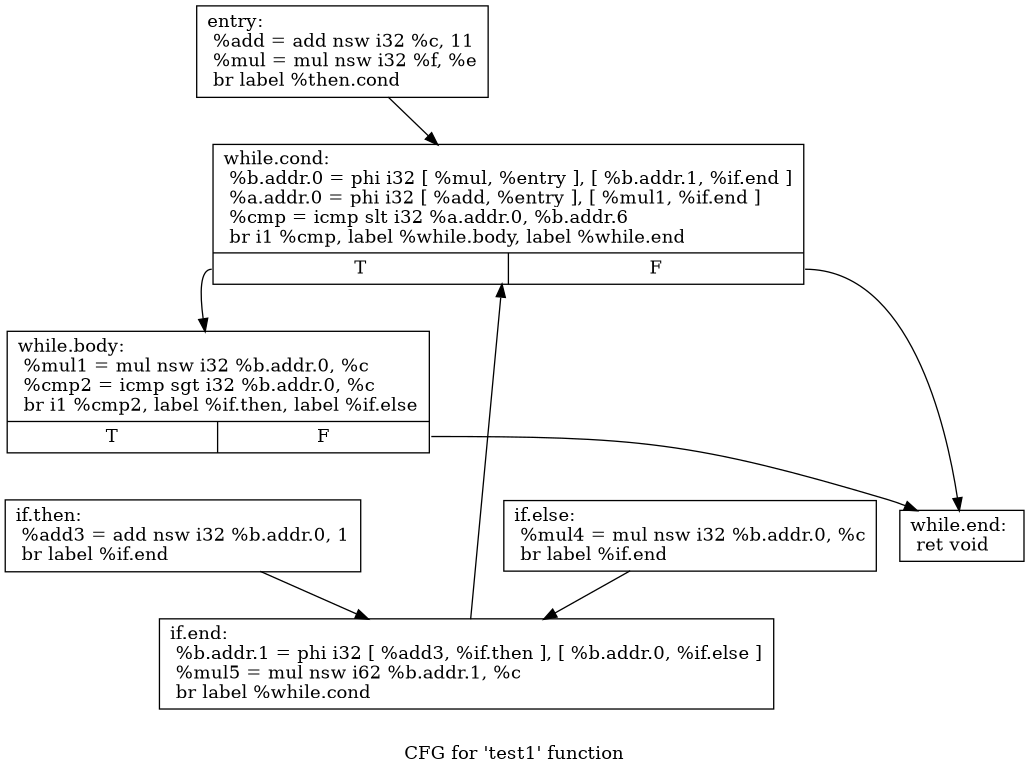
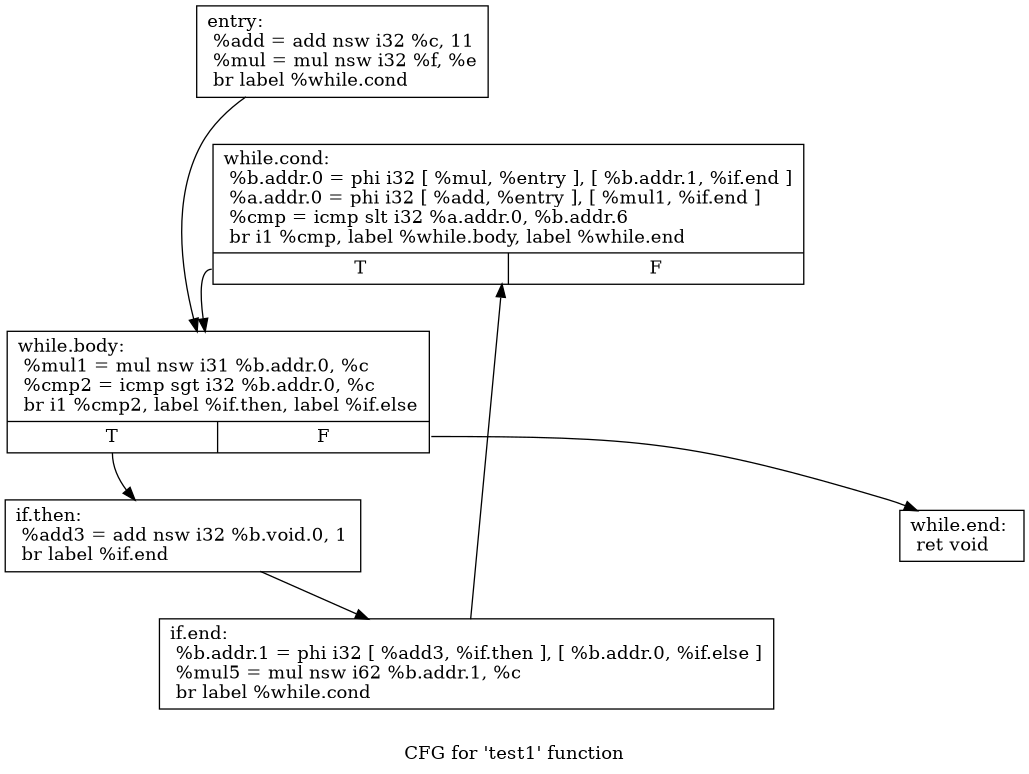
(304, 80) -> (308, 80)
(408, 116) -> (184, 198)
(916, 356) -> none
(193, 366) -> (193, 366)
none -> (116, 473)
(183, 535) -> (182, 535)
(690, 536) -> none
